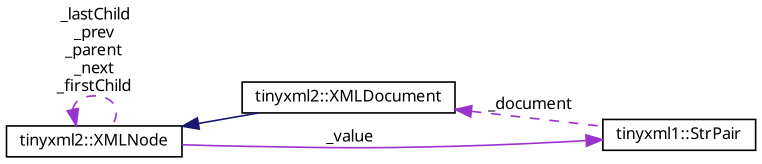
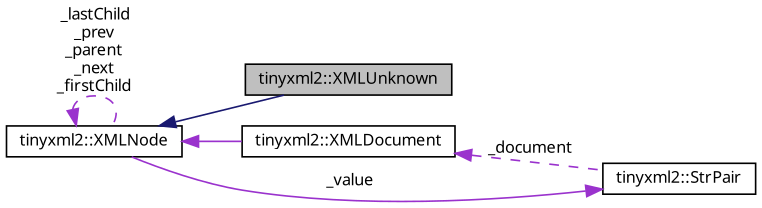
none -> (349, 80)
(228, 118) -> (220, 141)
(679, 135) -> (679, 179)
